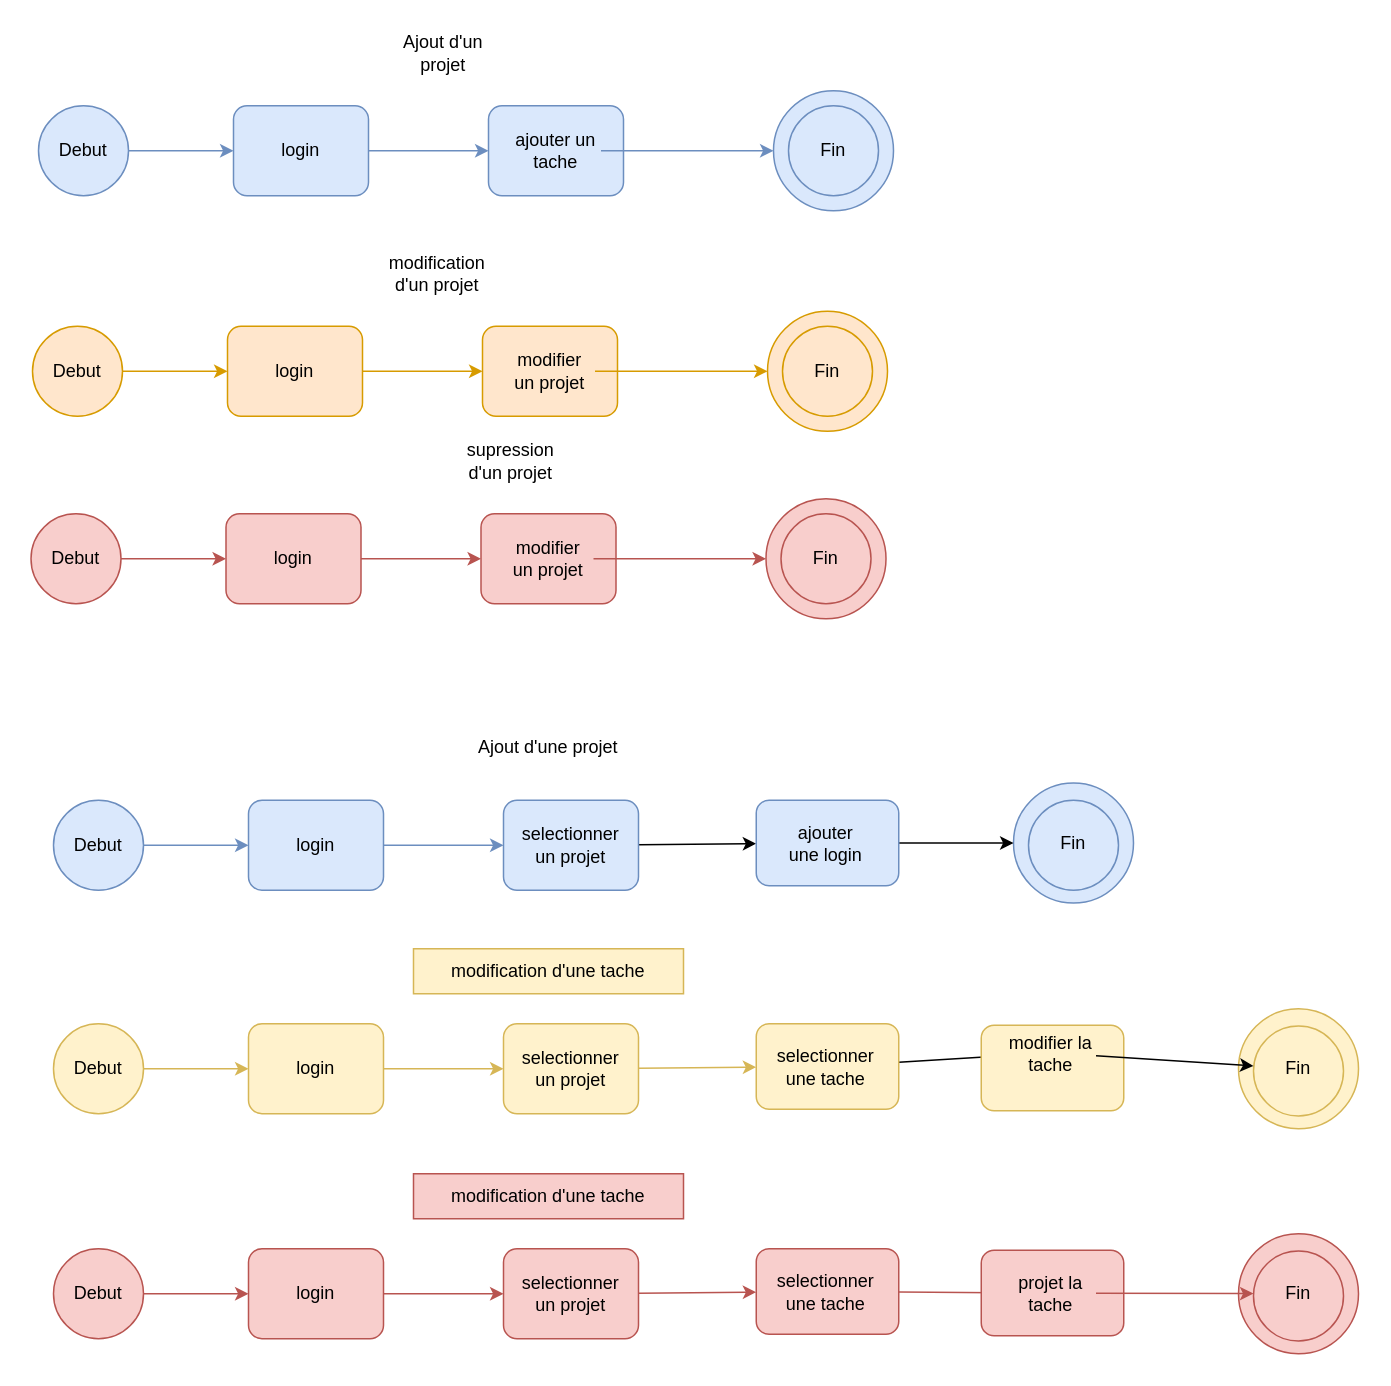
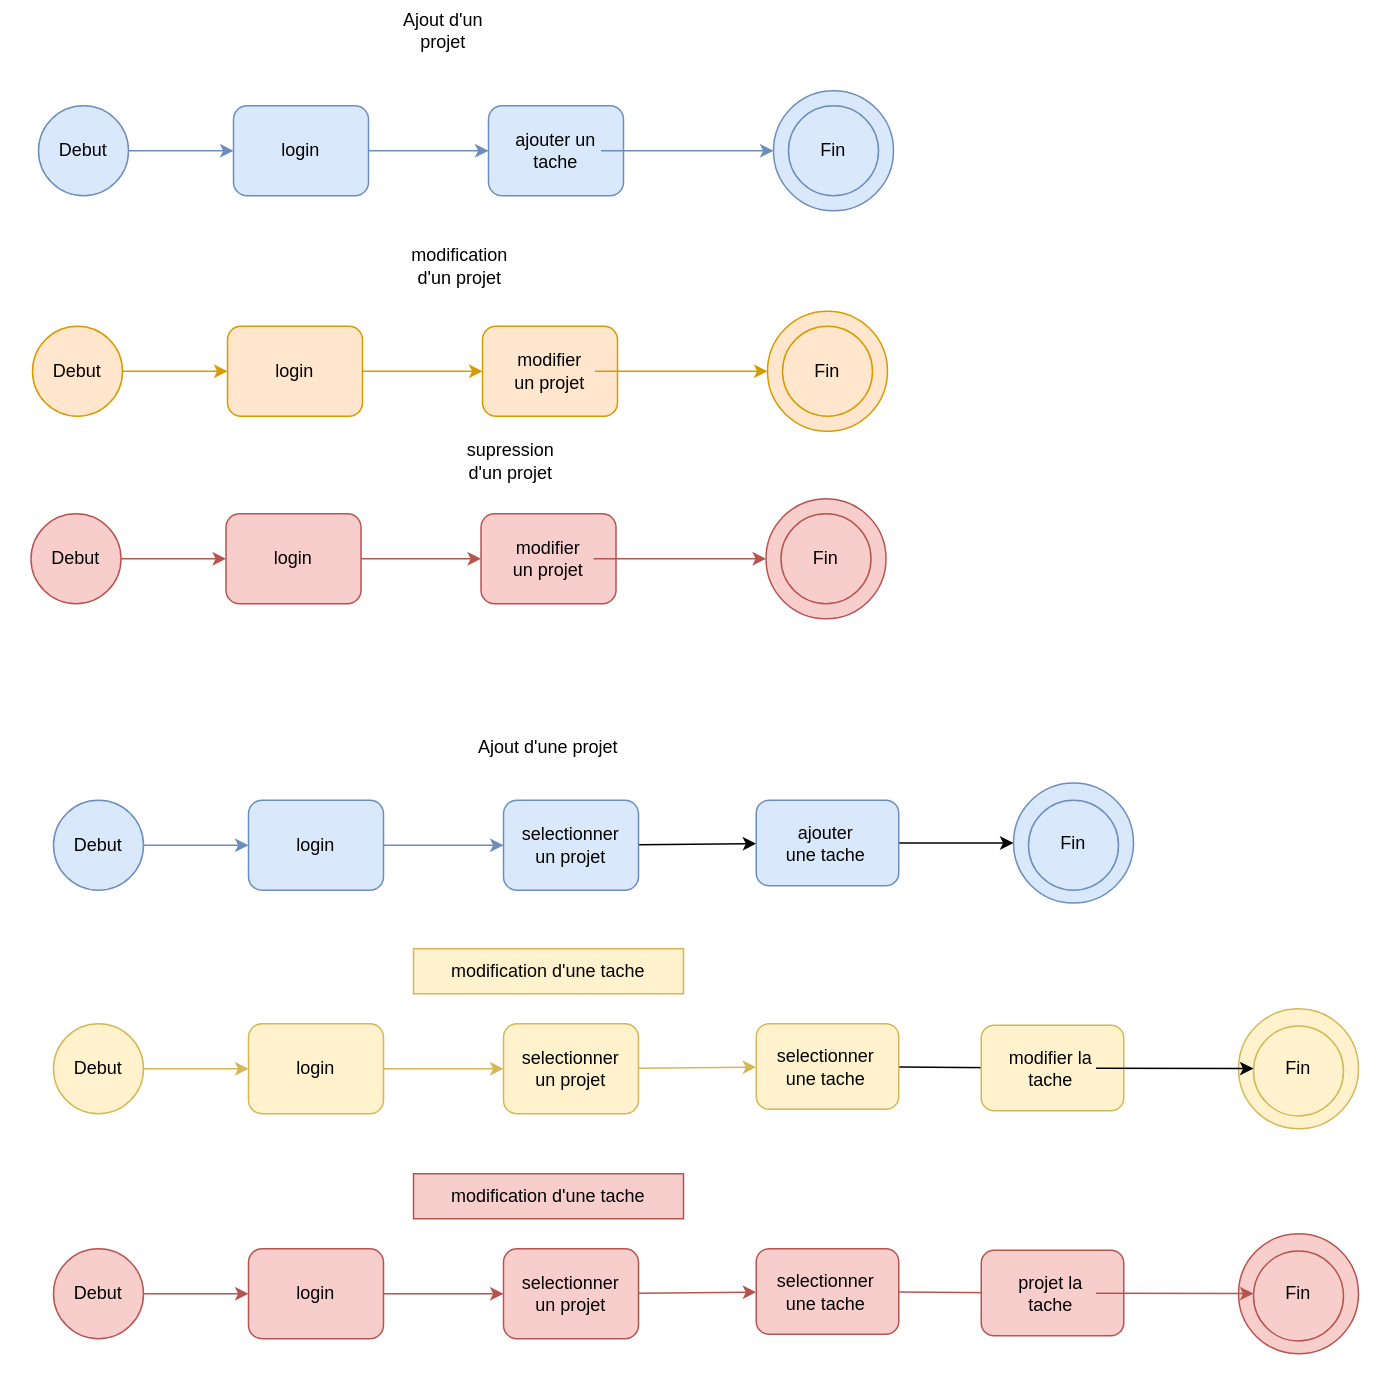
(443, 53) -> (443, 31)
(437, 274) -> (460, 266)
(826, 844) -> (826, 844)
(1051, 1053) -> (1051, 1068)
